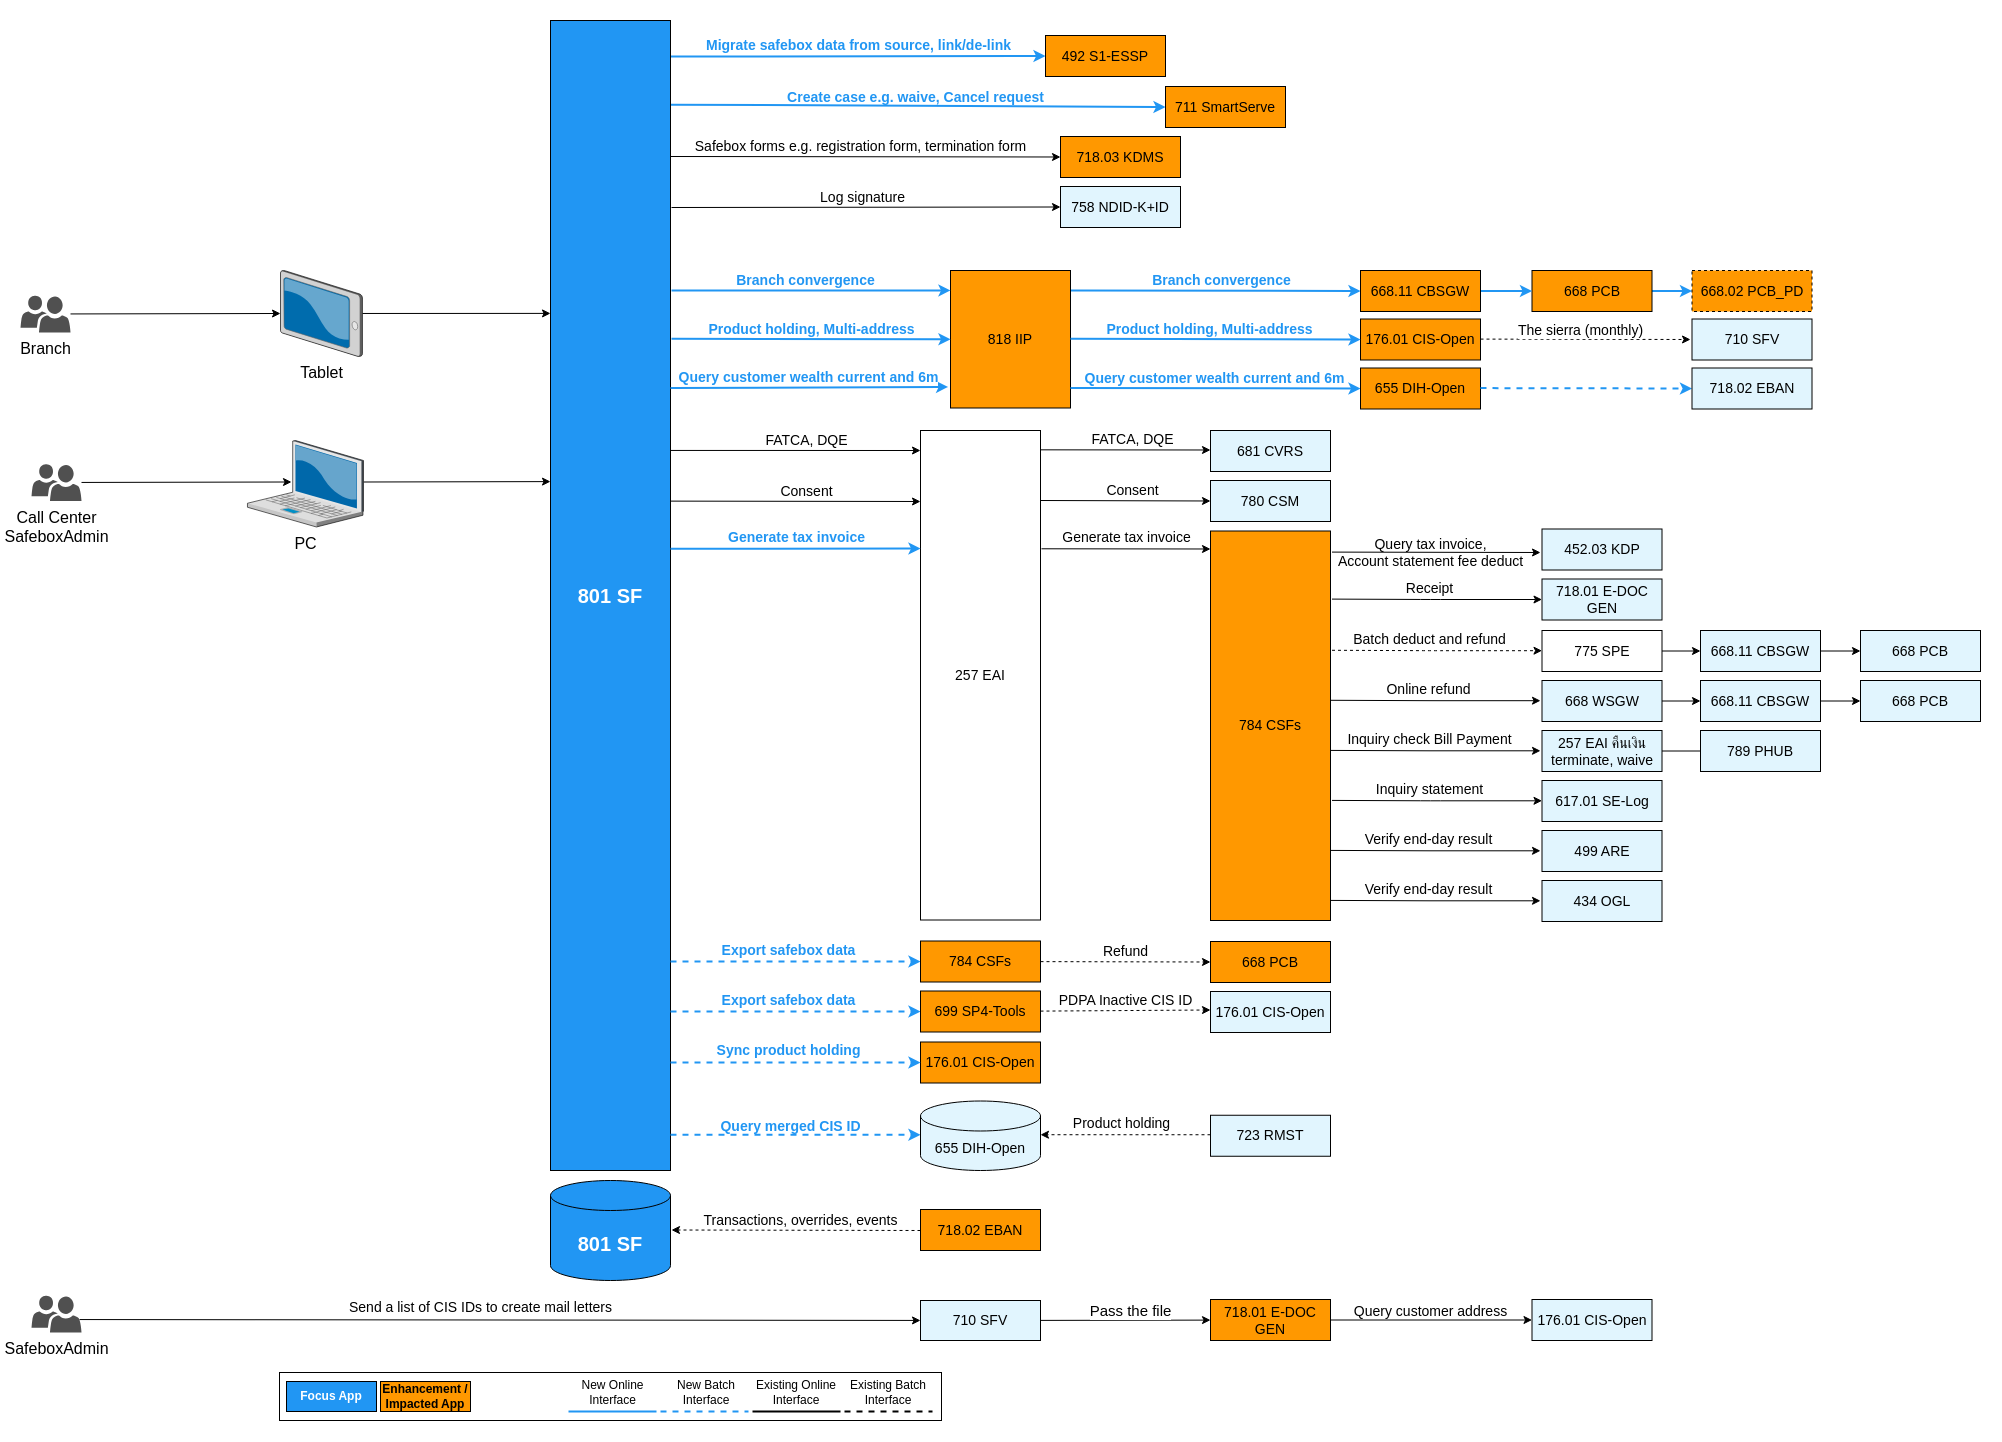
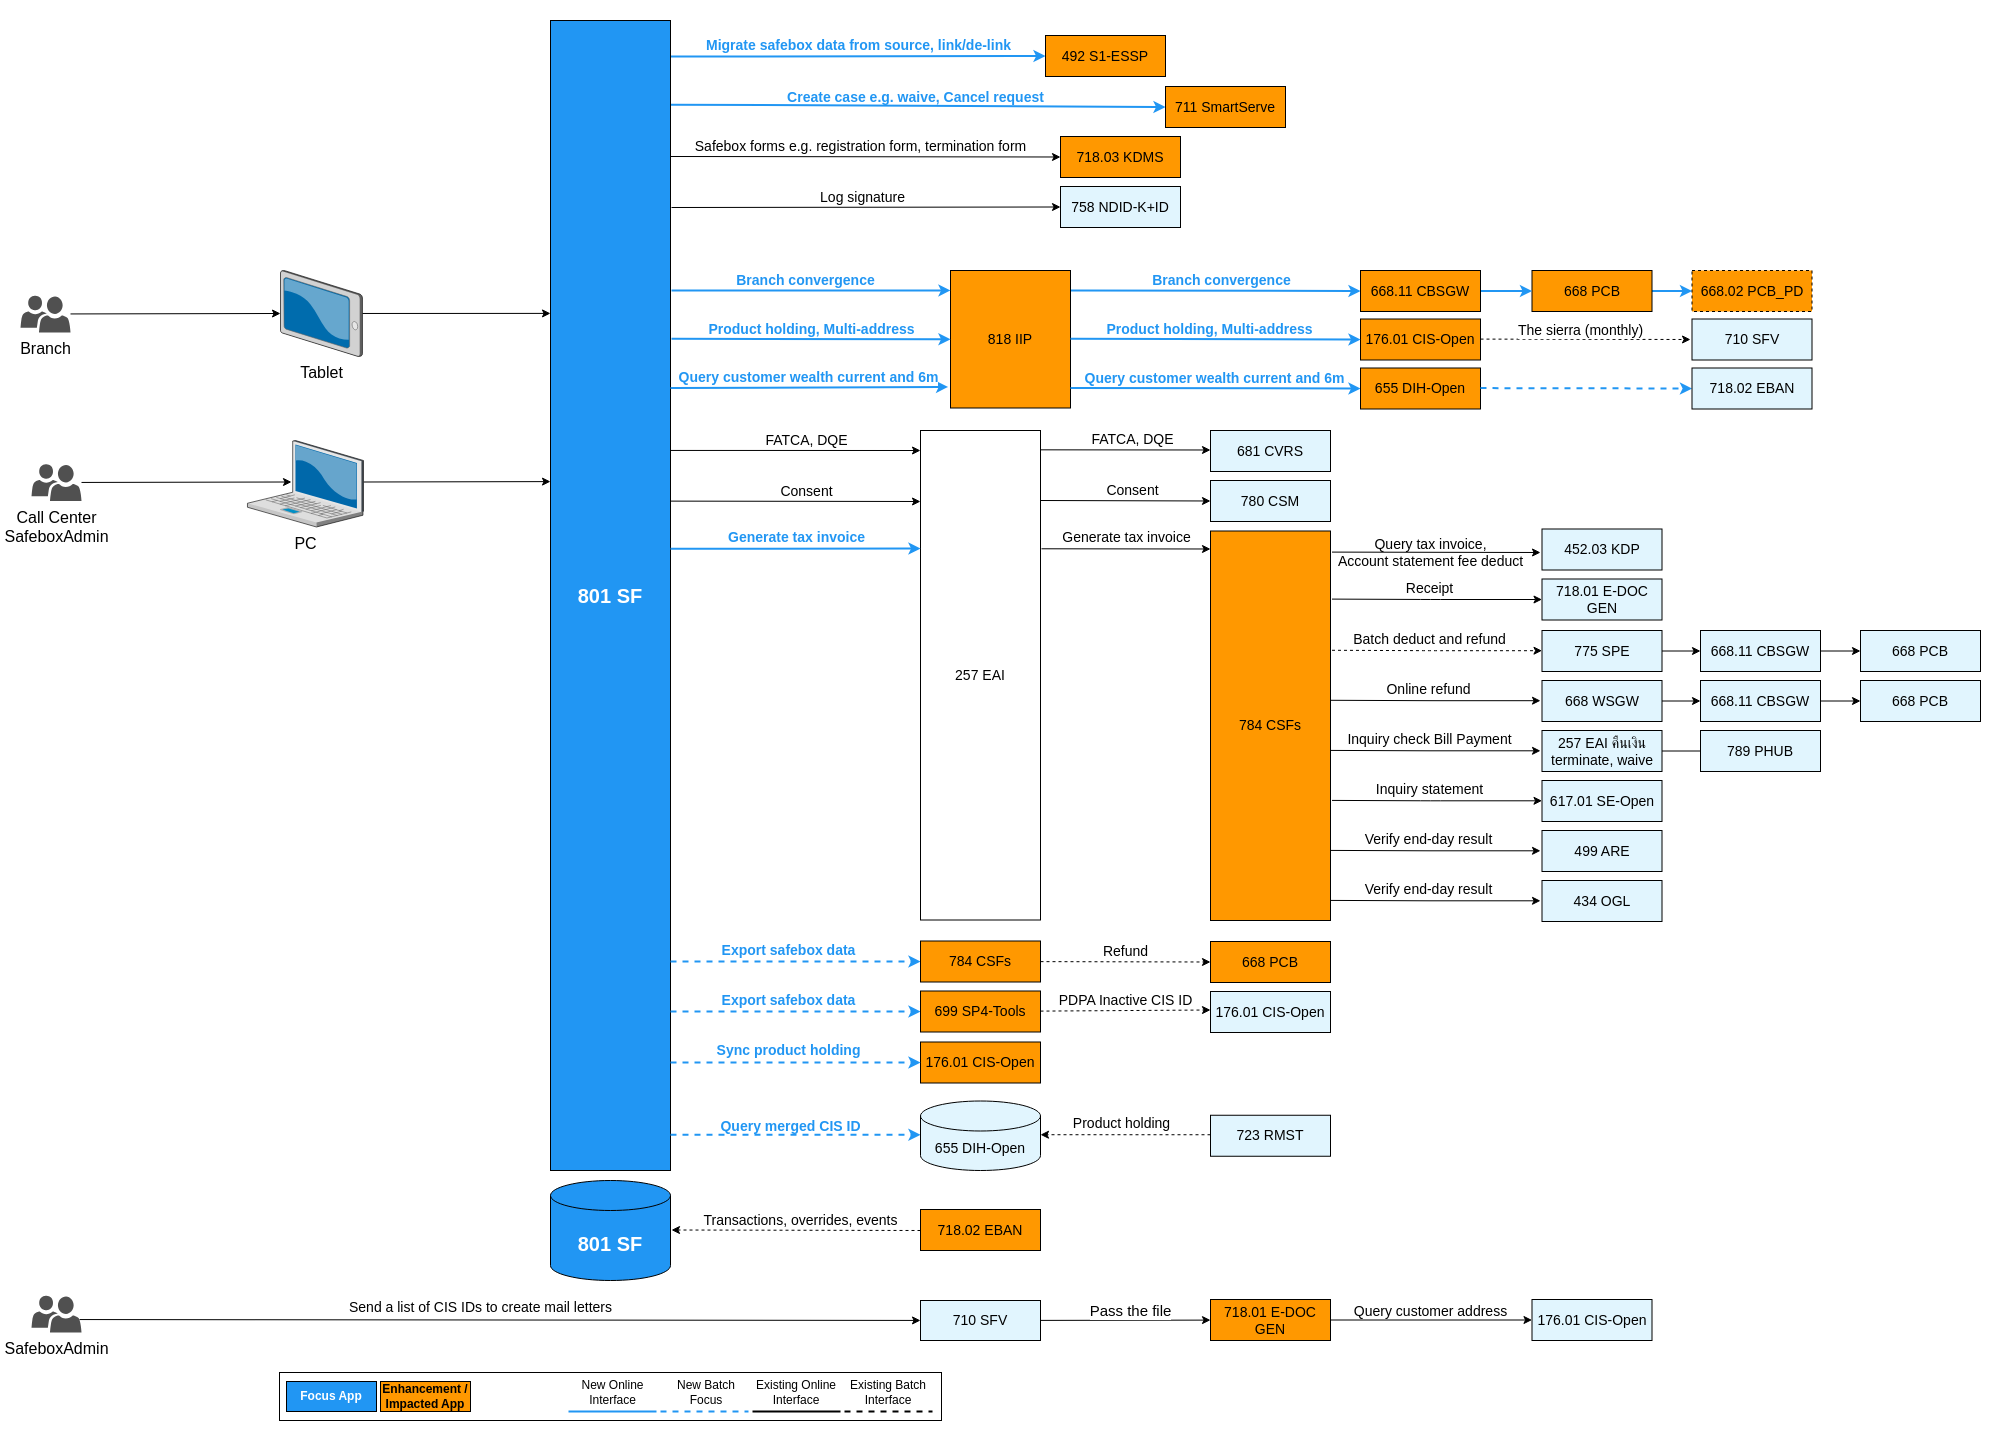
(1602, 651) -> (1602, 651)
(1603, 802) -> (1603, 802)
(707, 1393) -> (707, 1393)
